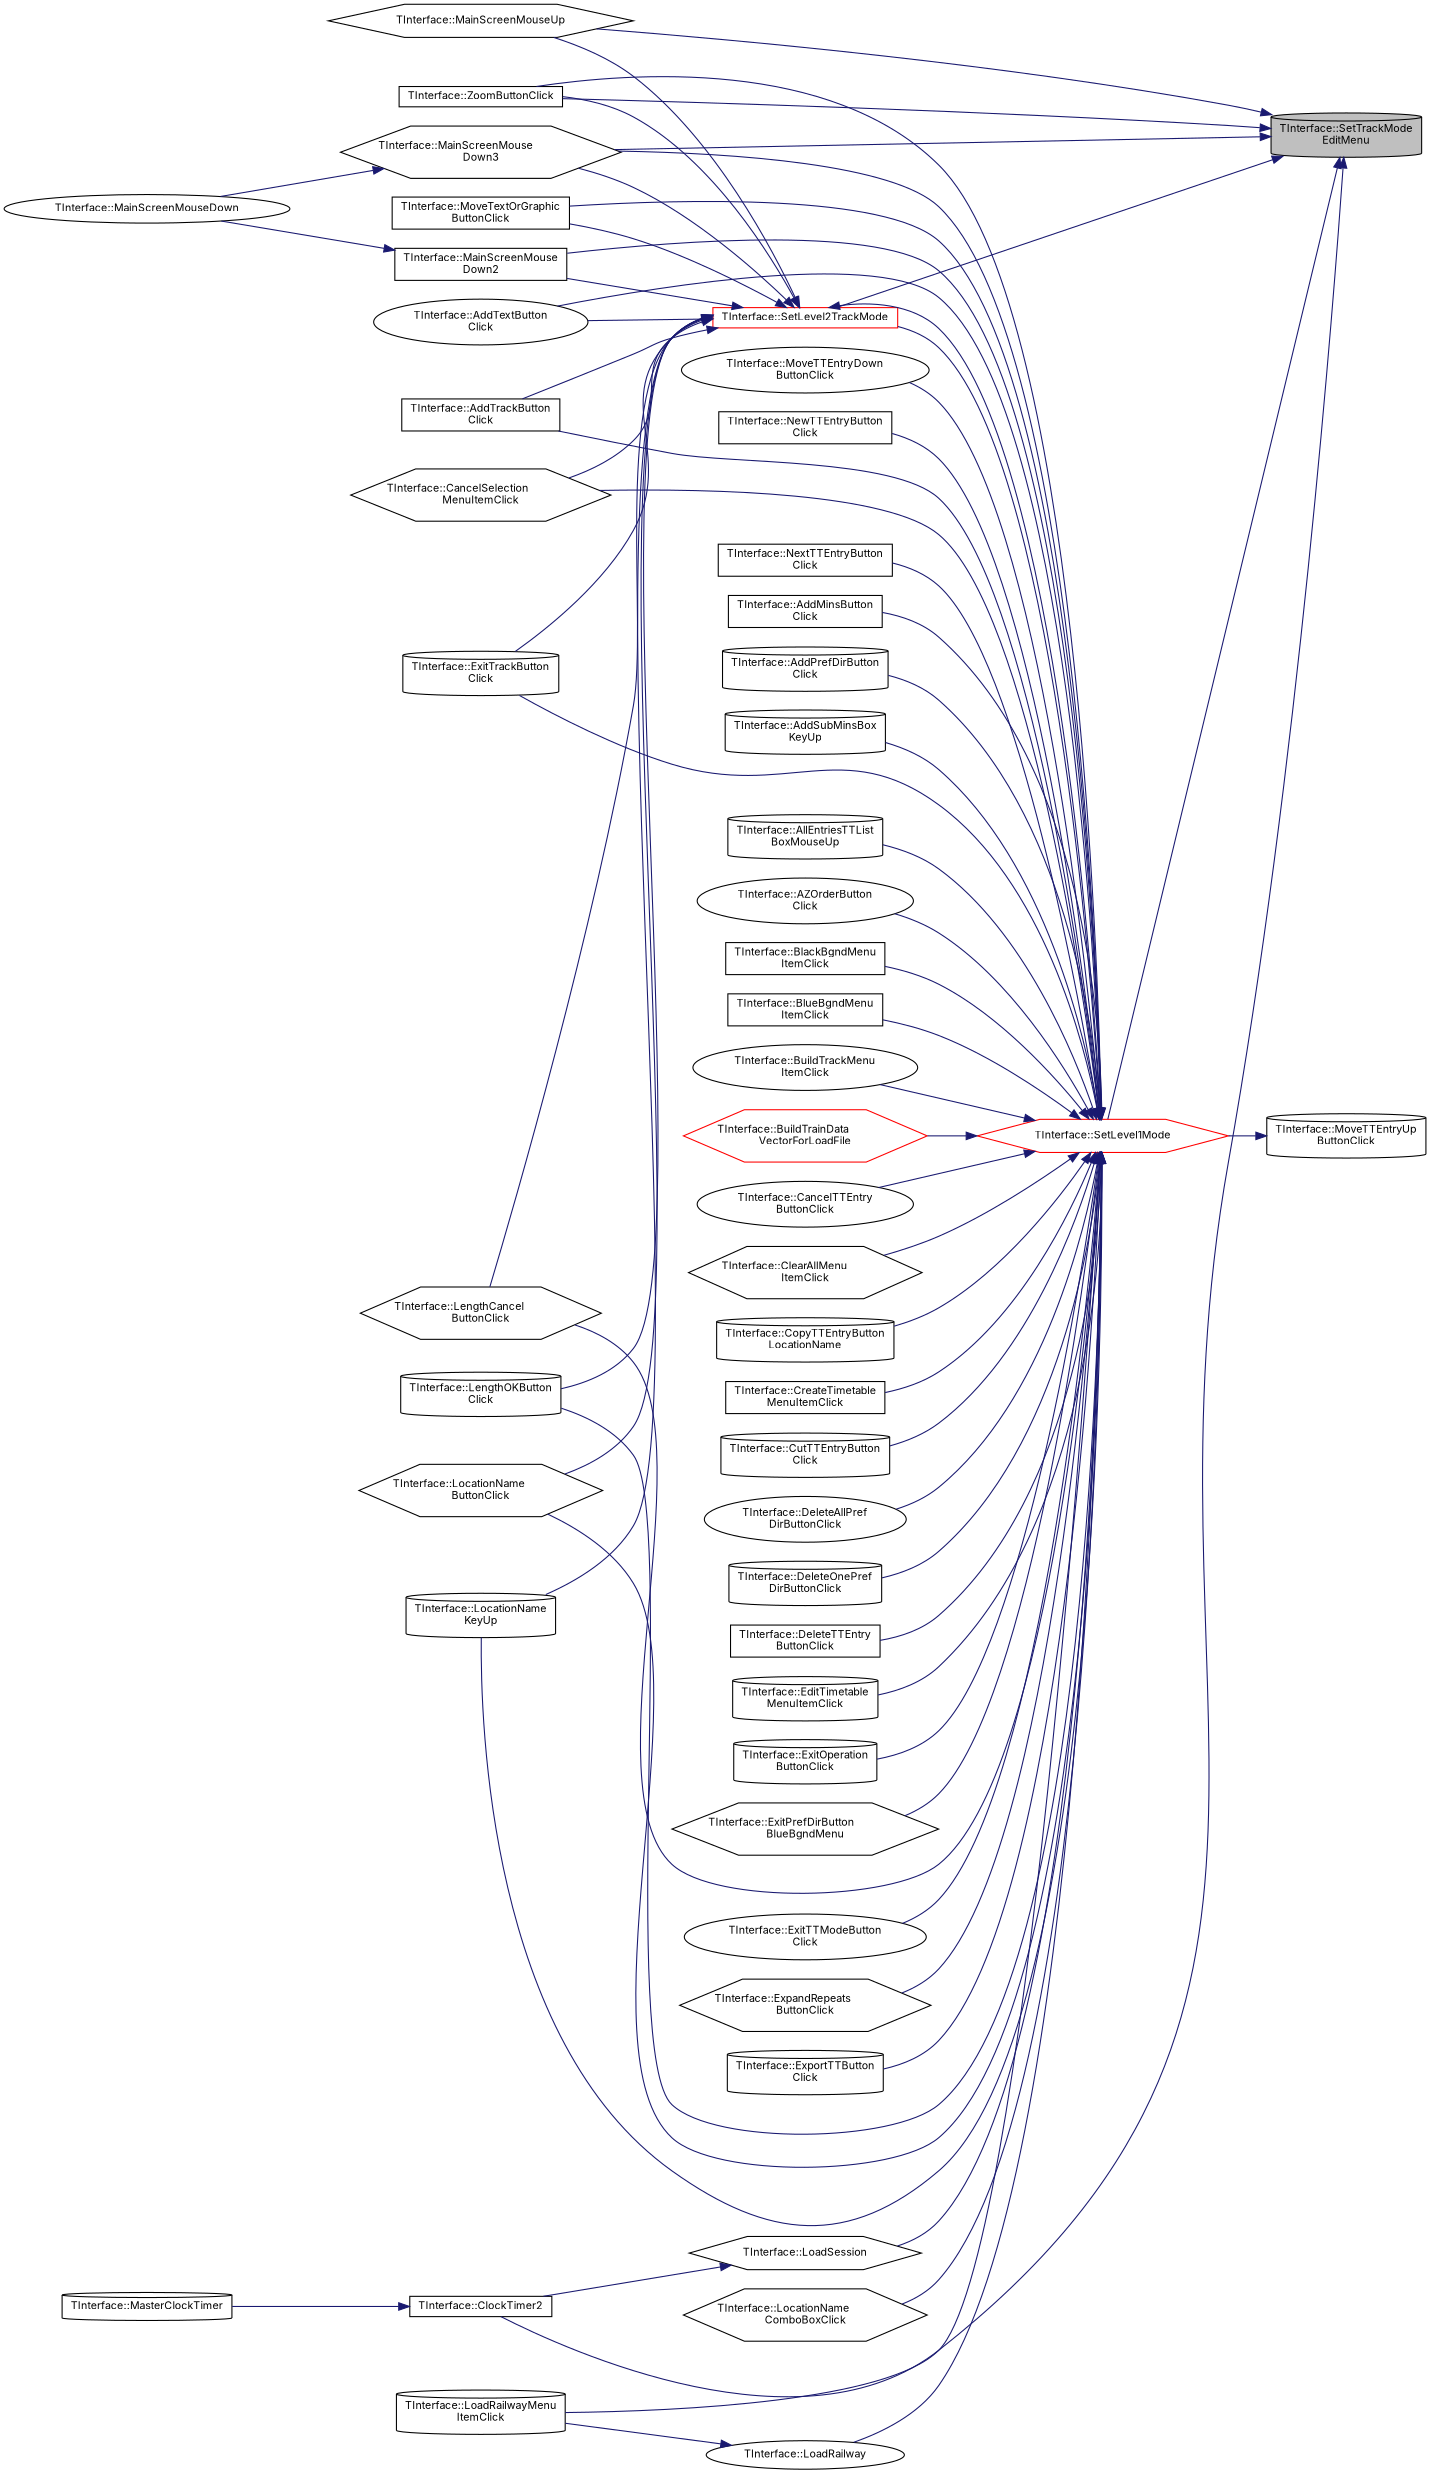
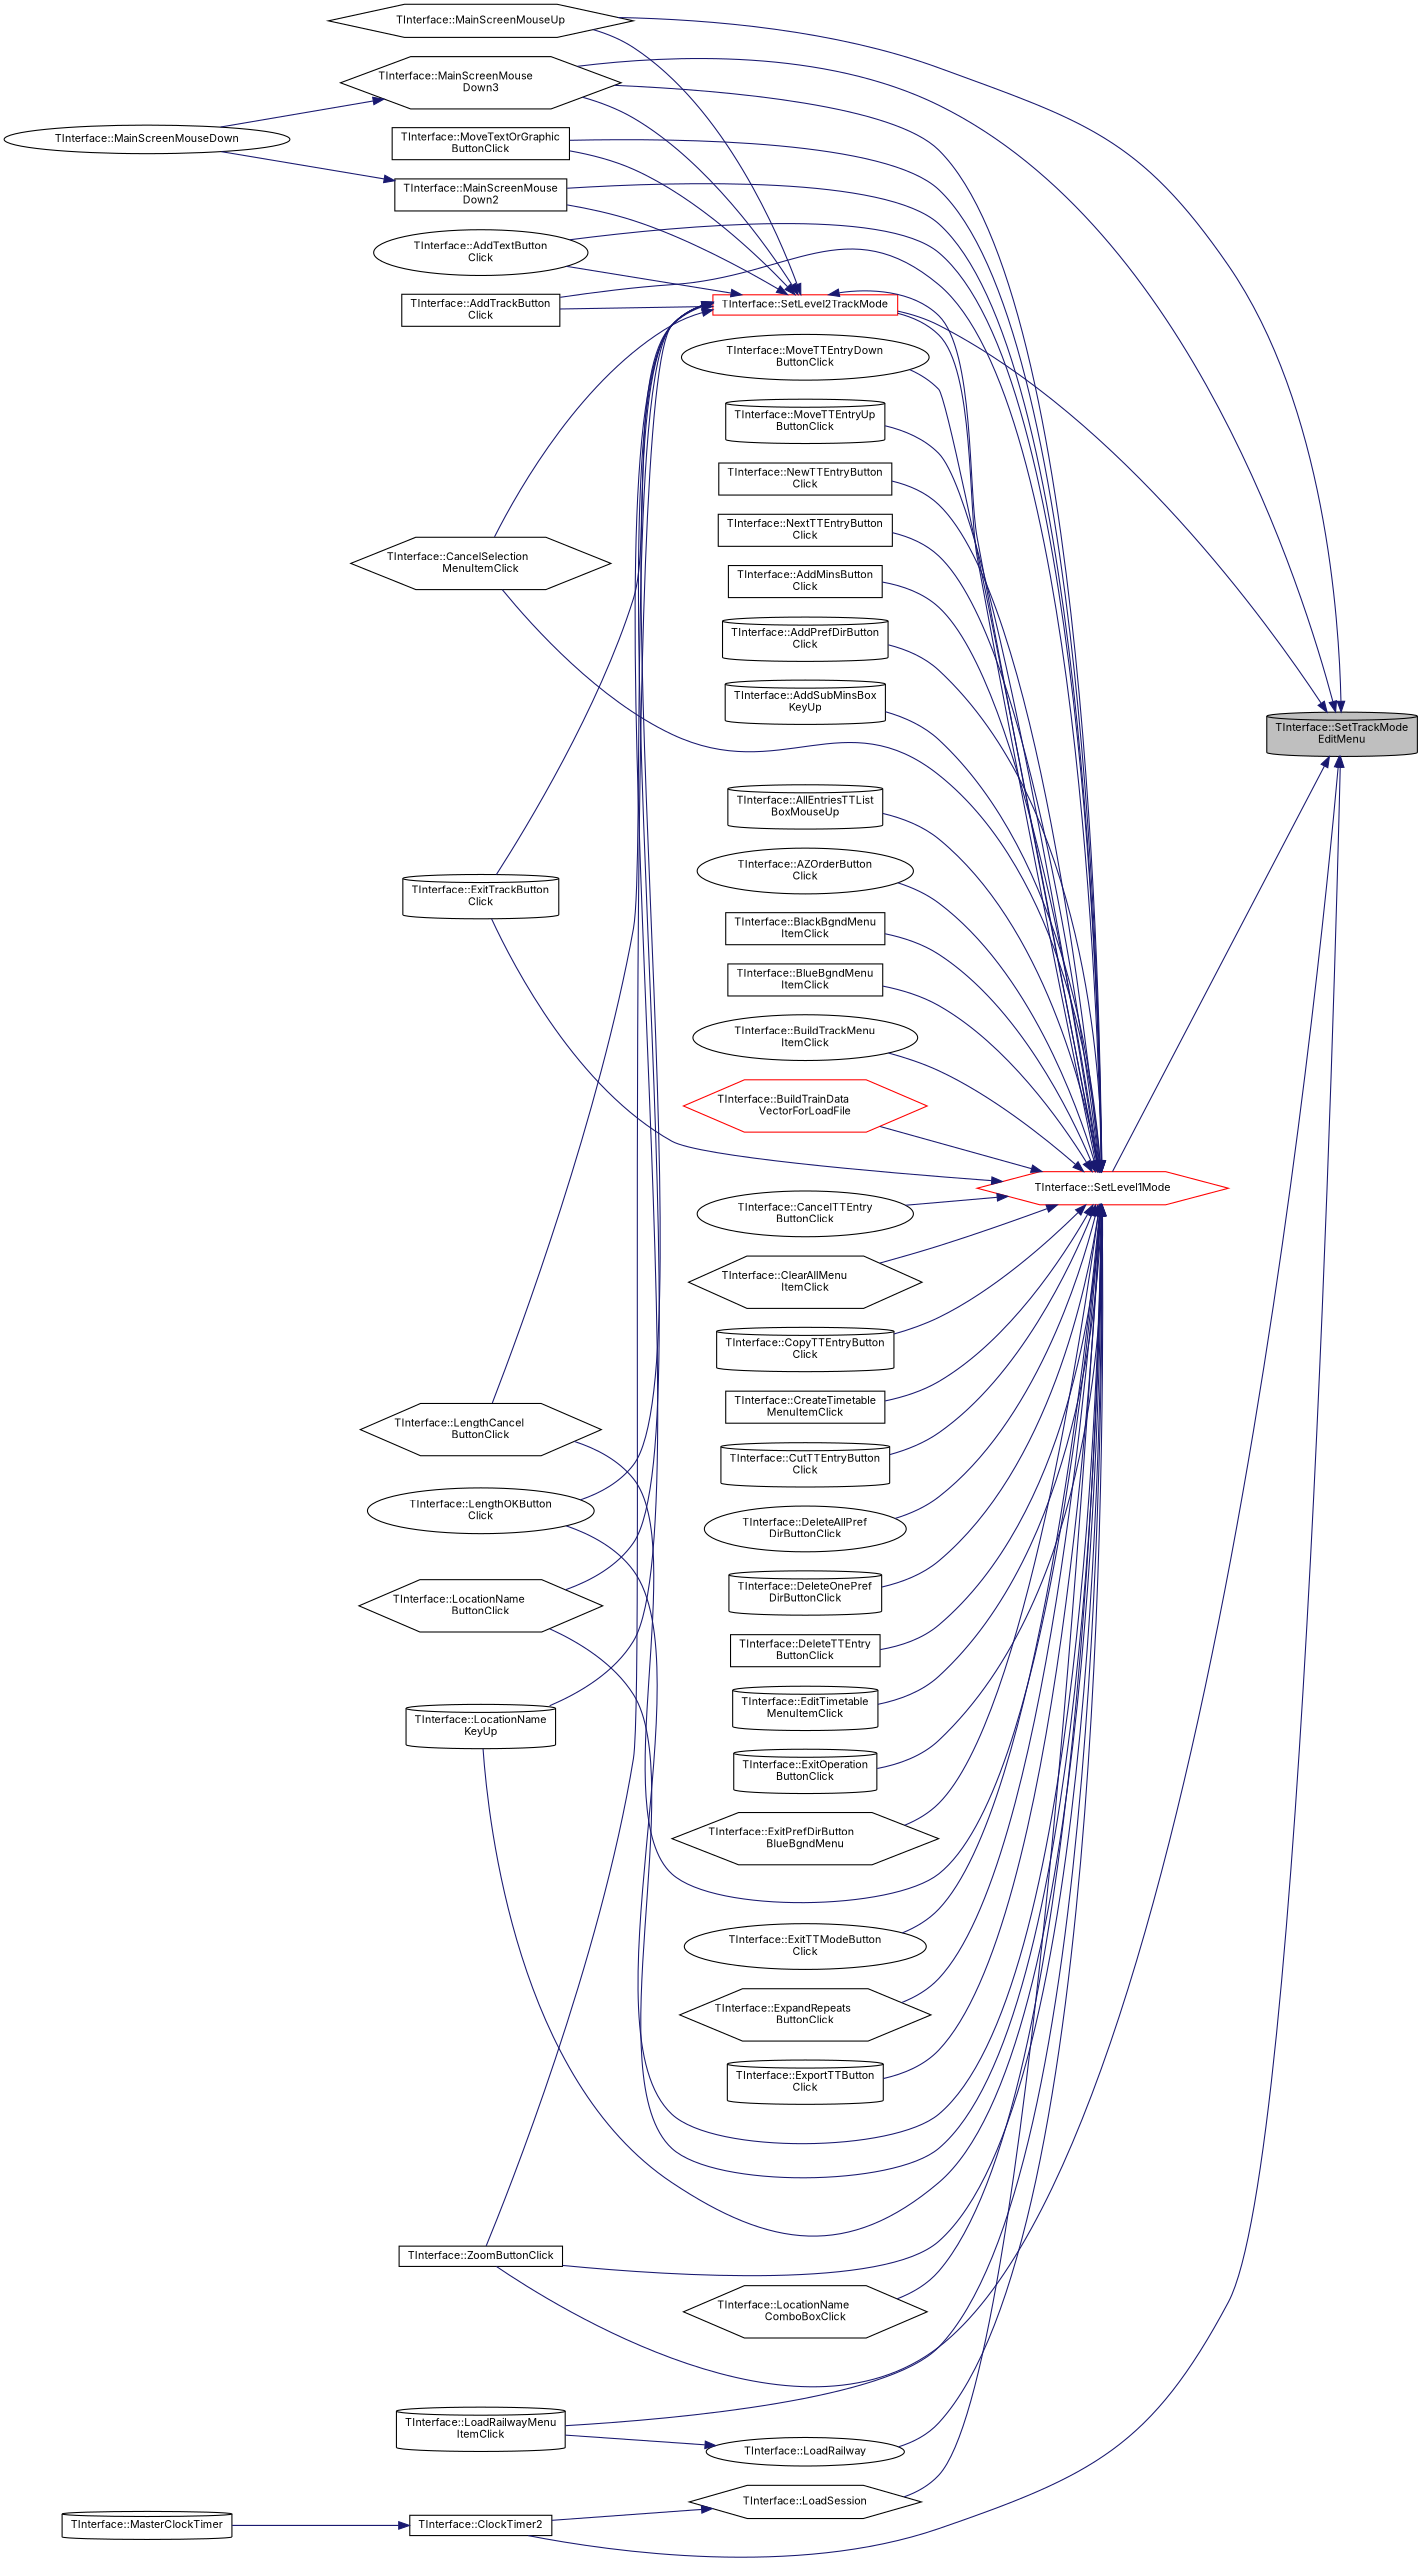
(1242, 1136) -> (1028, 773)
(805, 1340) -> (805, 1350)
(481, 1394) -> (481, 1511)
